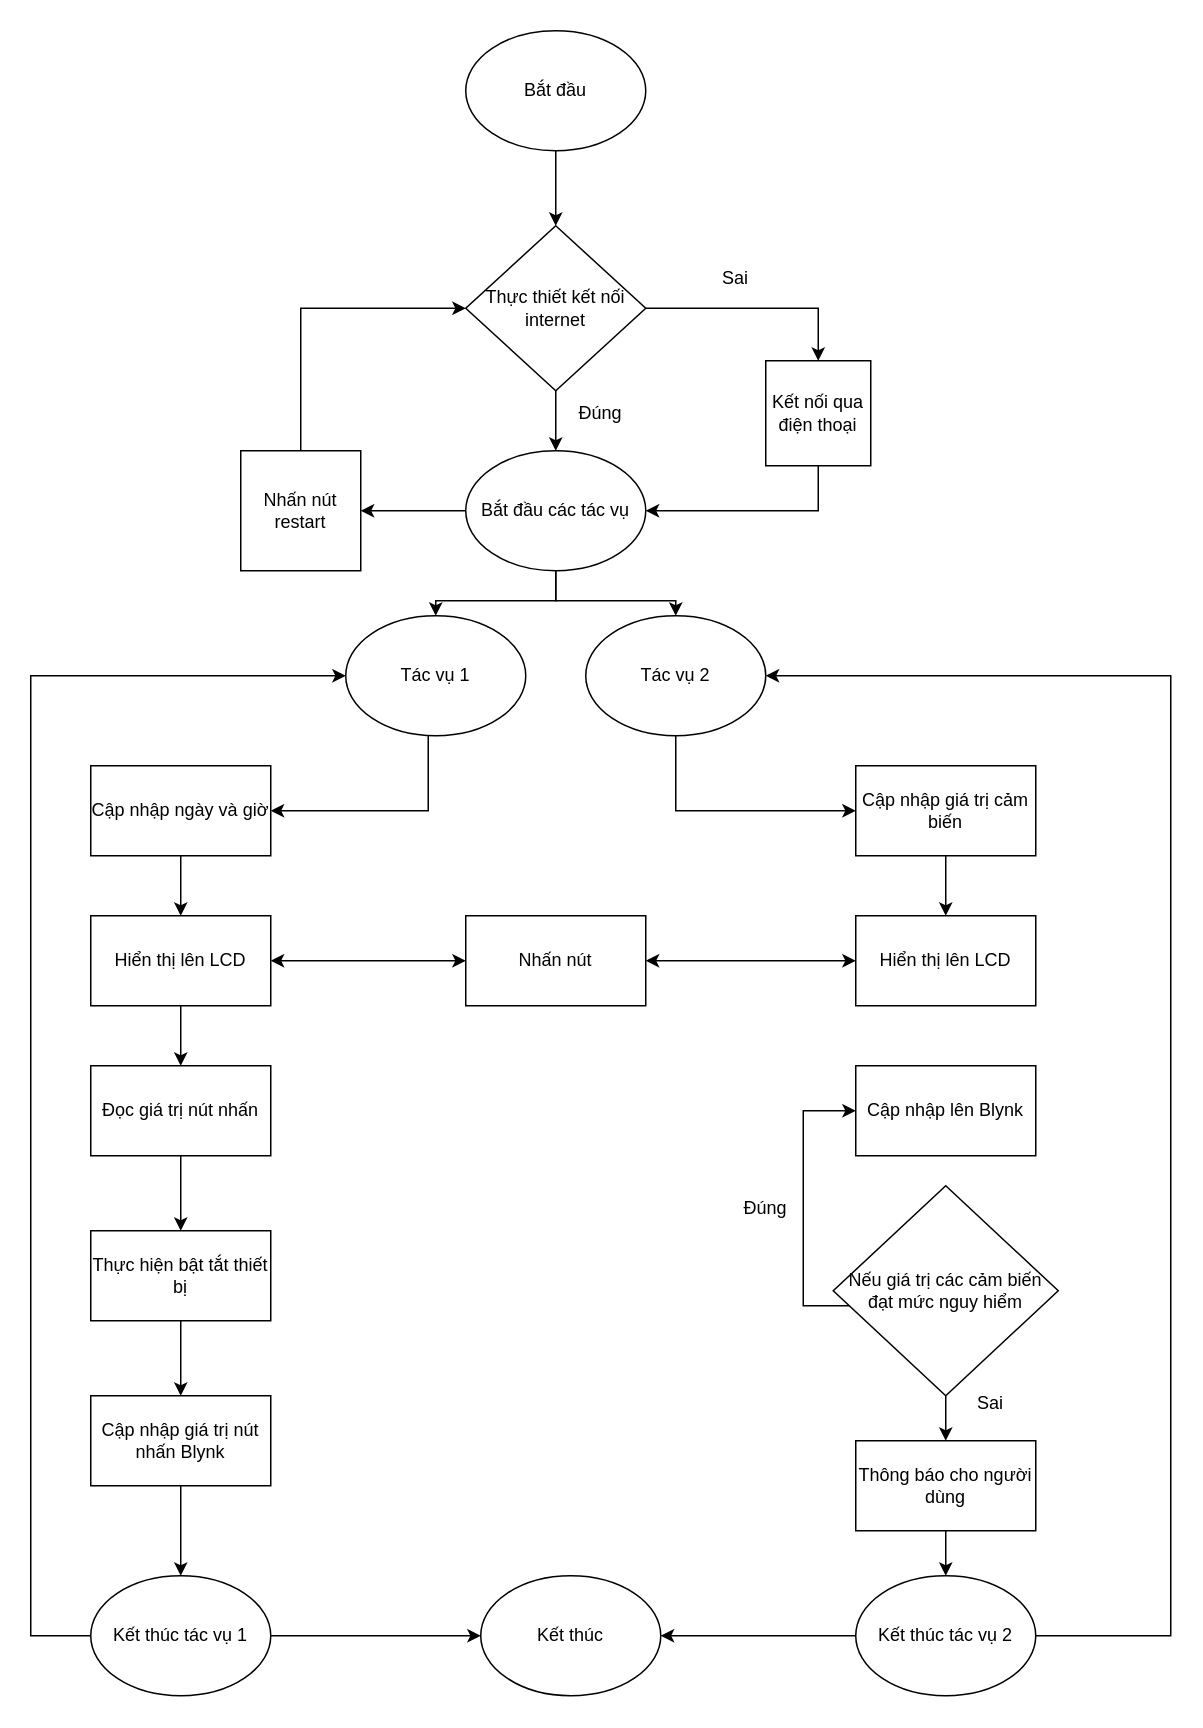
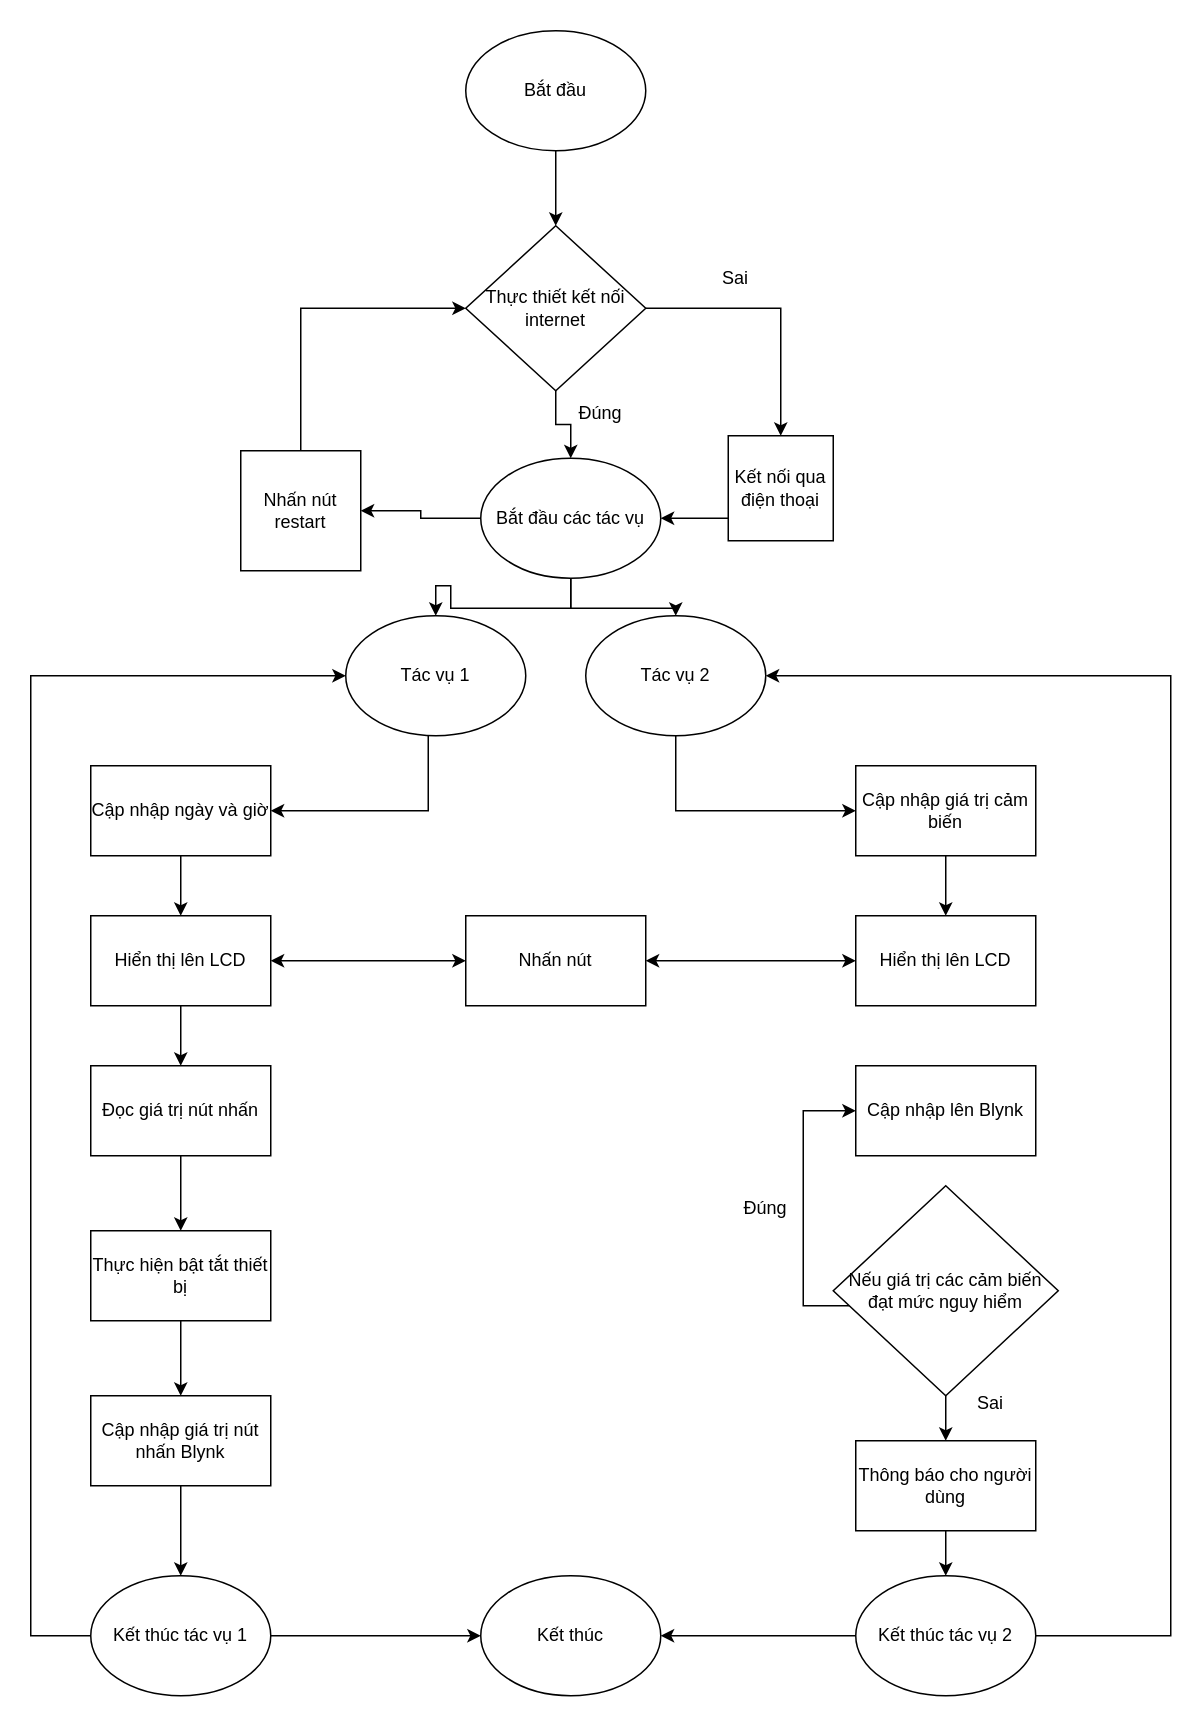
(818, 413) -> (781, 488)
(556, 511) -> (571, 518)
